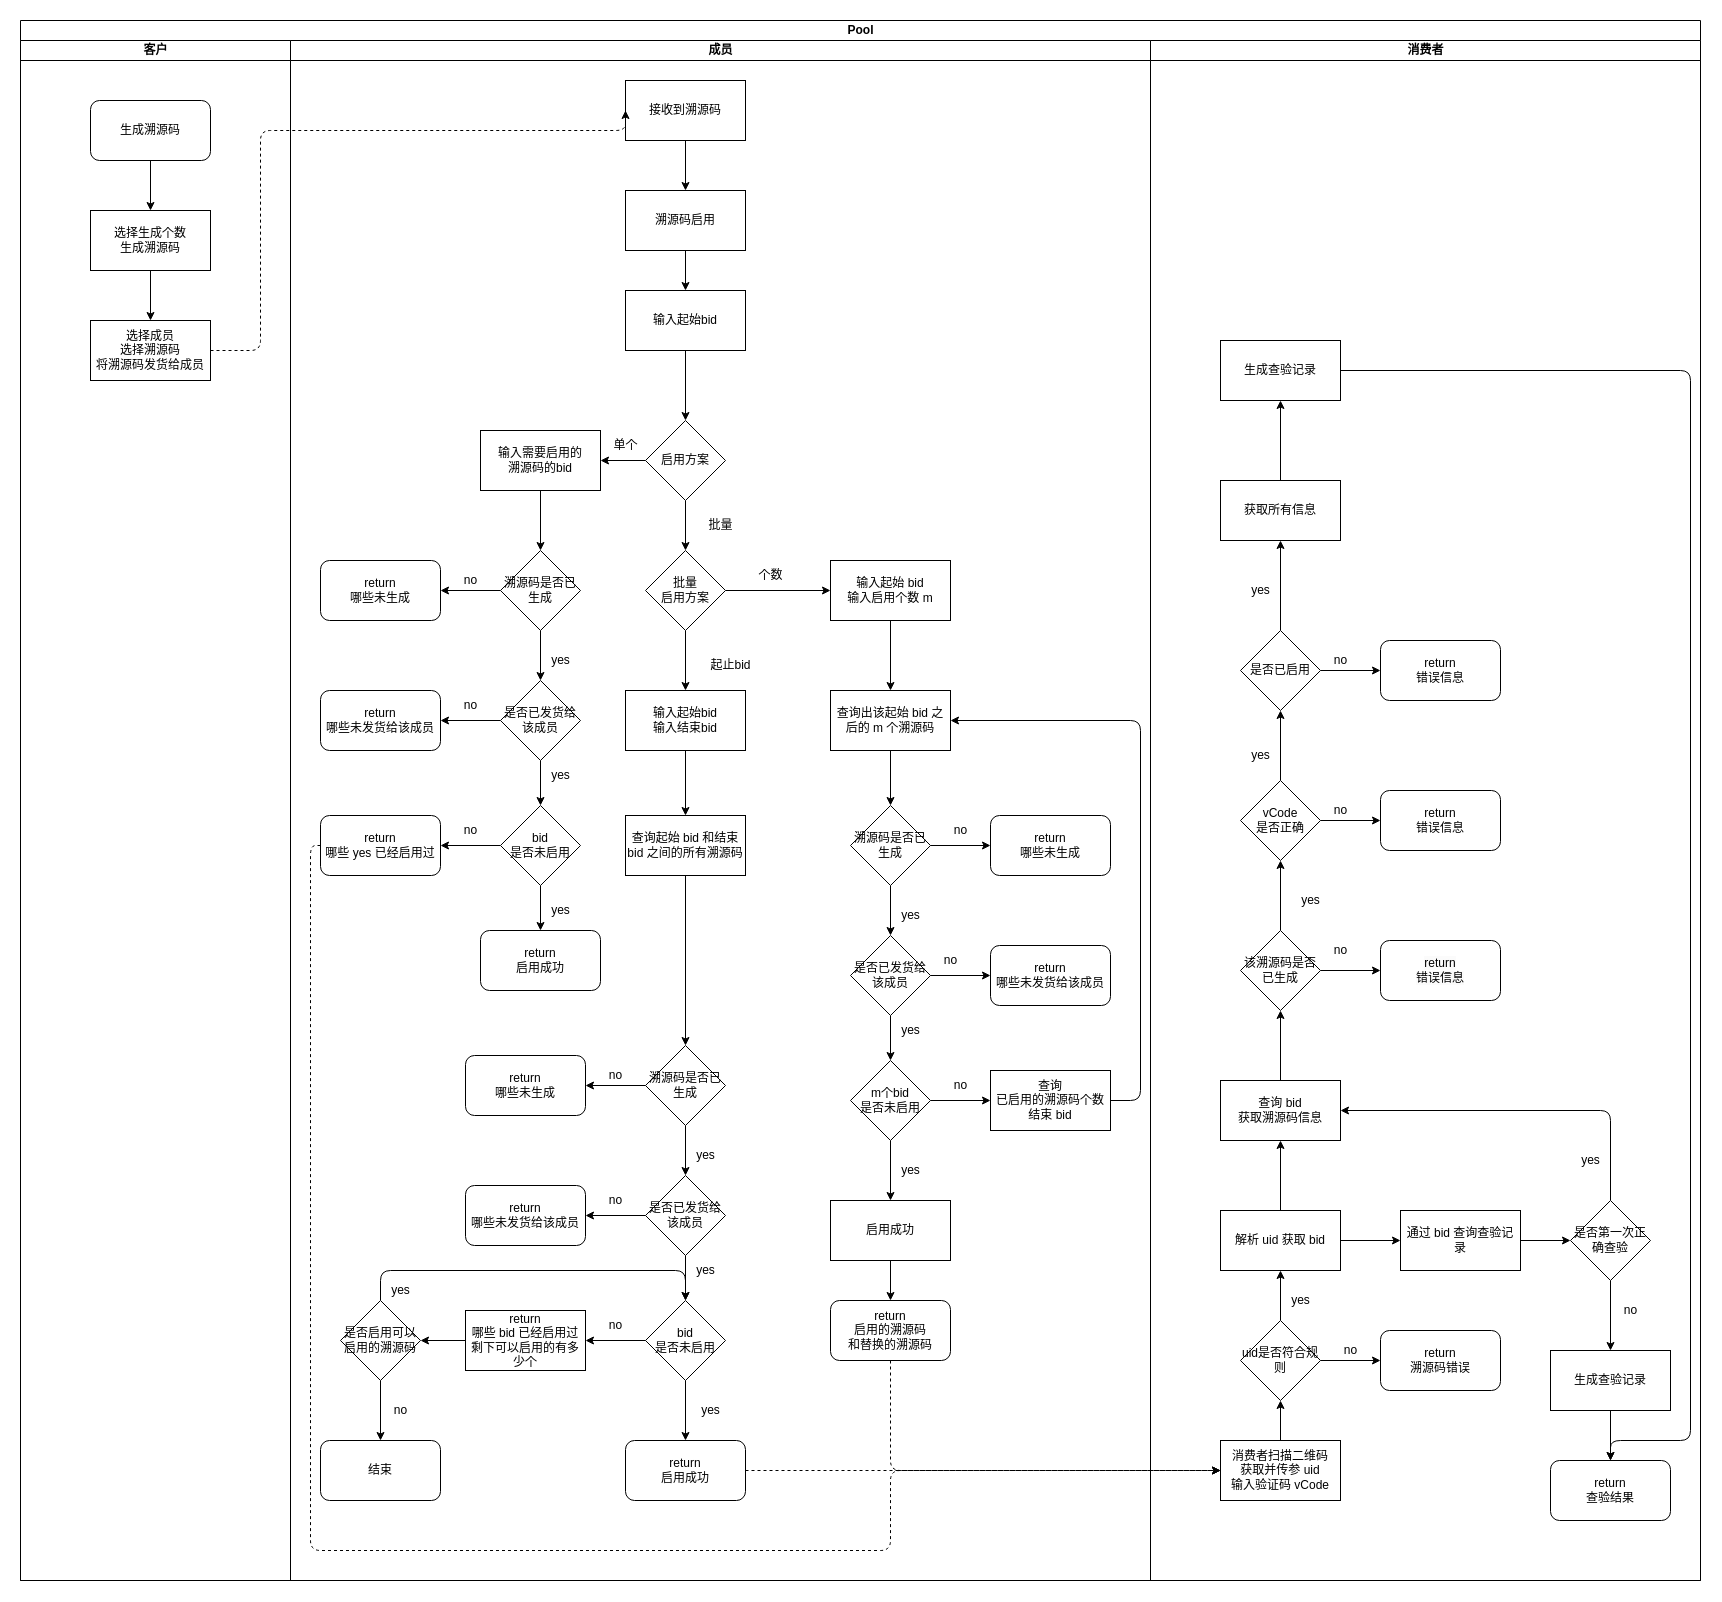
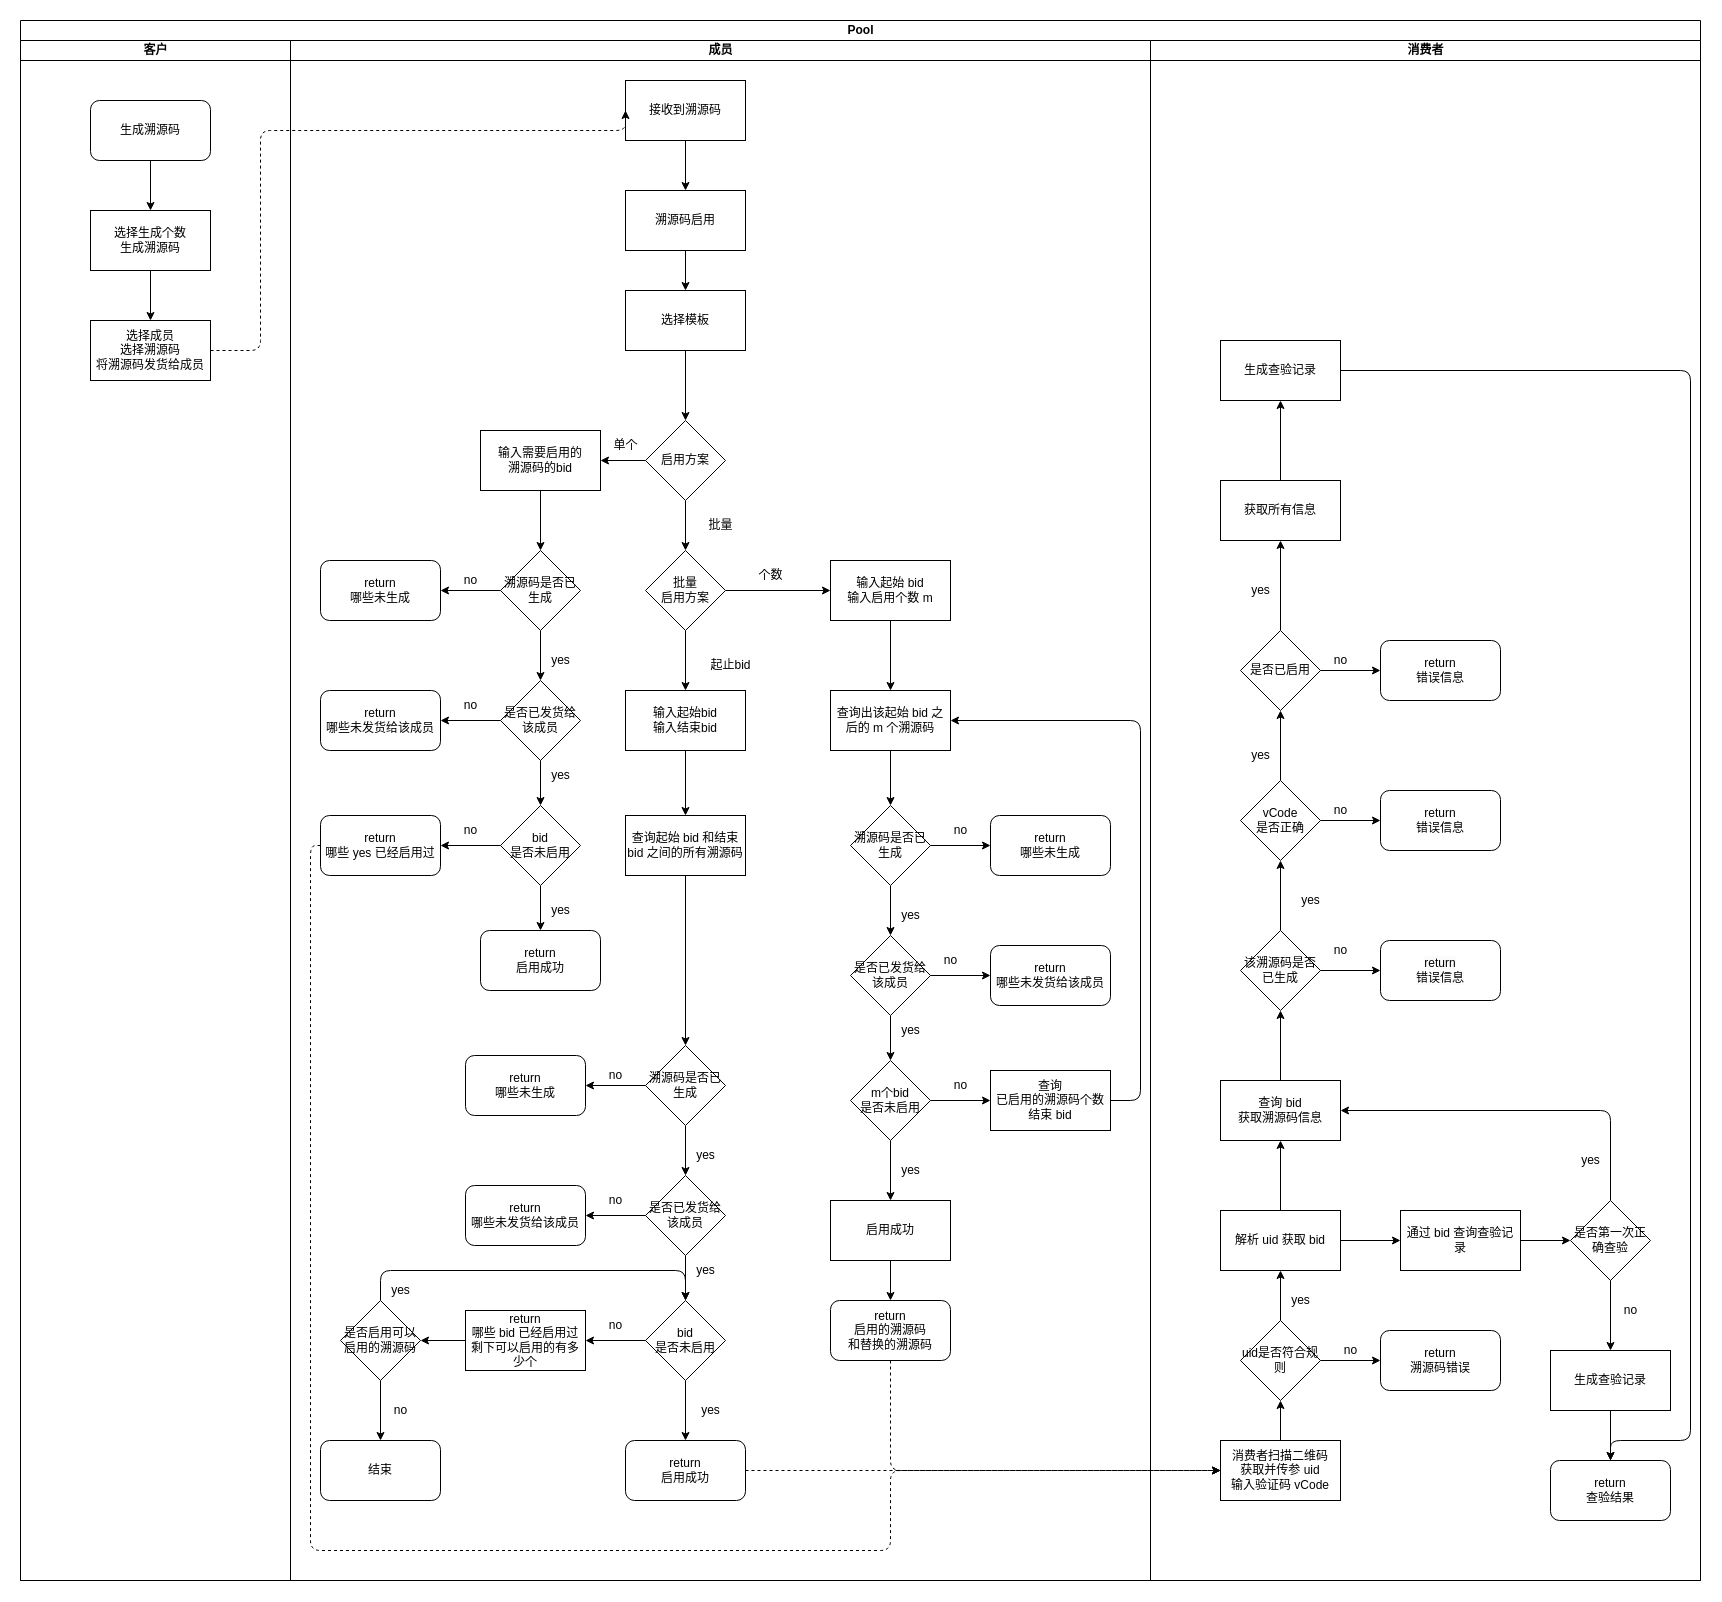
(686, 321) -> (686, 321)
